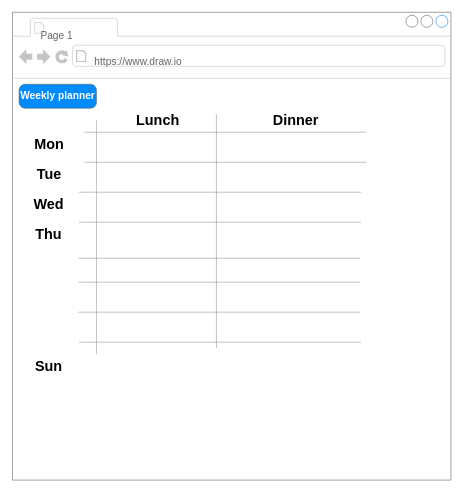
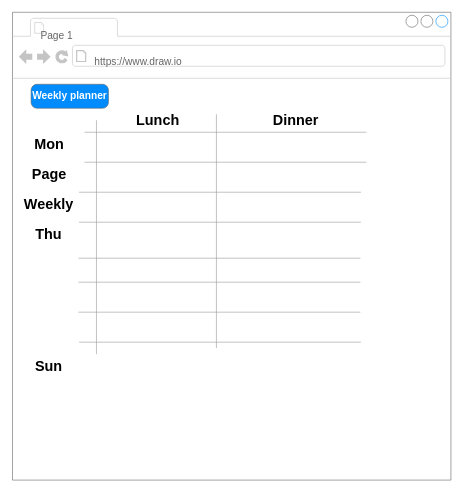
(58, 96) -> (70, 96)
(49, 174) -> (49, 174)
(49, 204) -> (49, 204)
